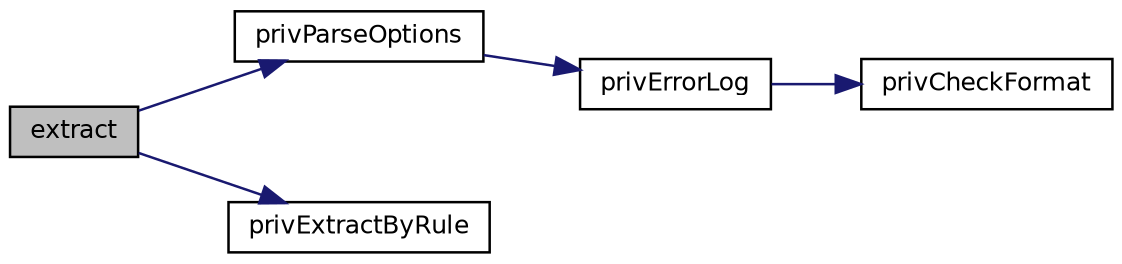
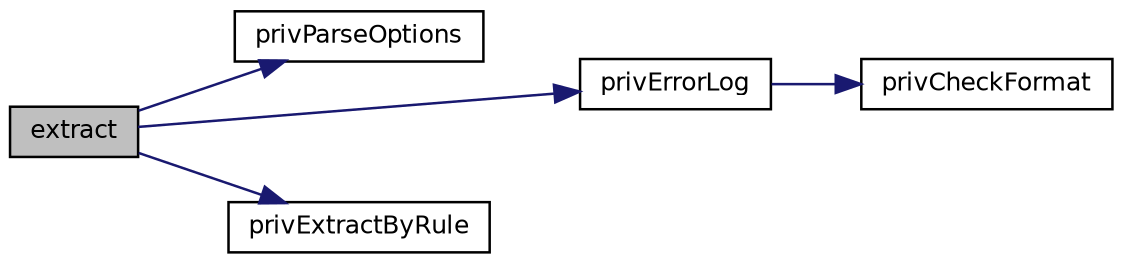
(519, 61) -> (346, 110)
